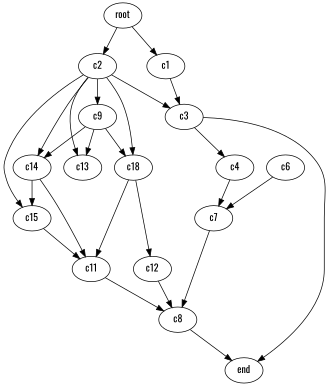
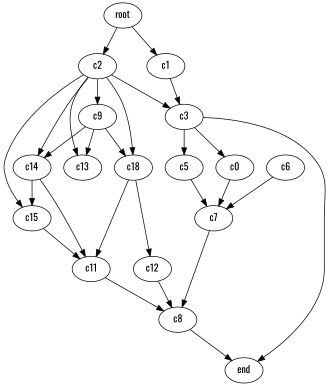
none -> (184, 168)
(235, 168) -> (235, 168)
